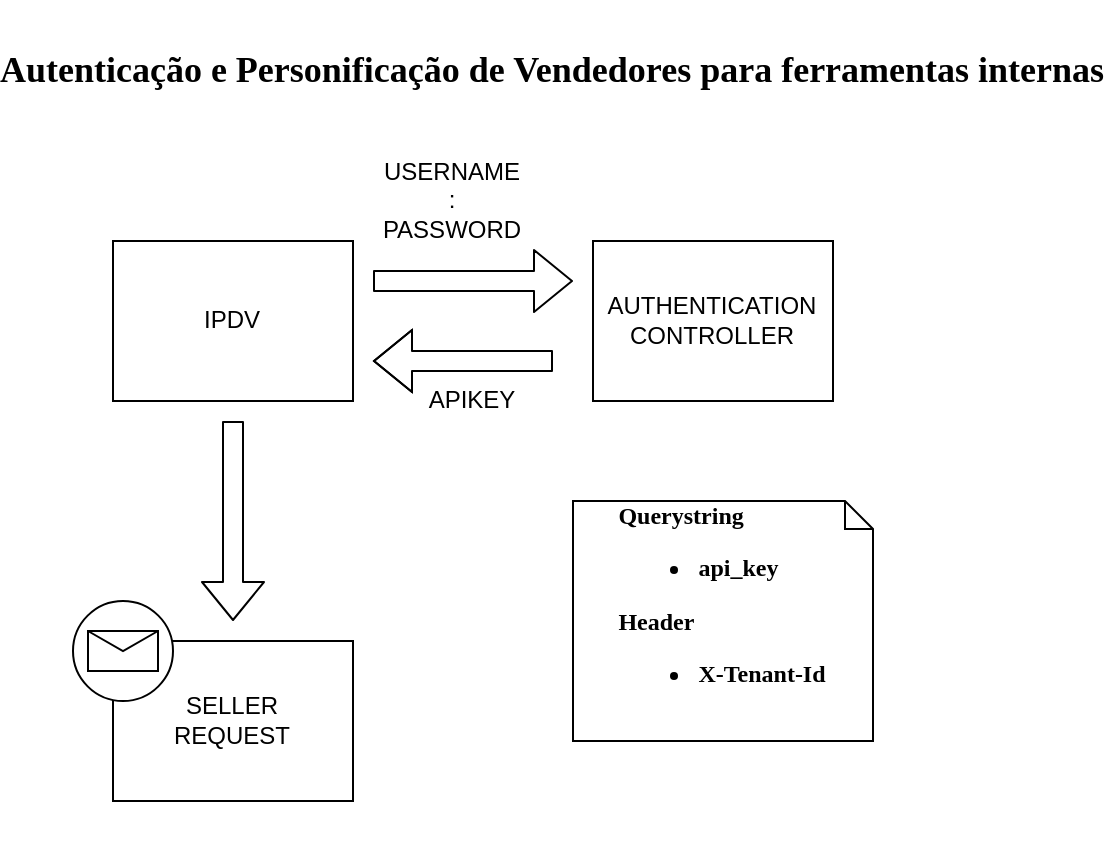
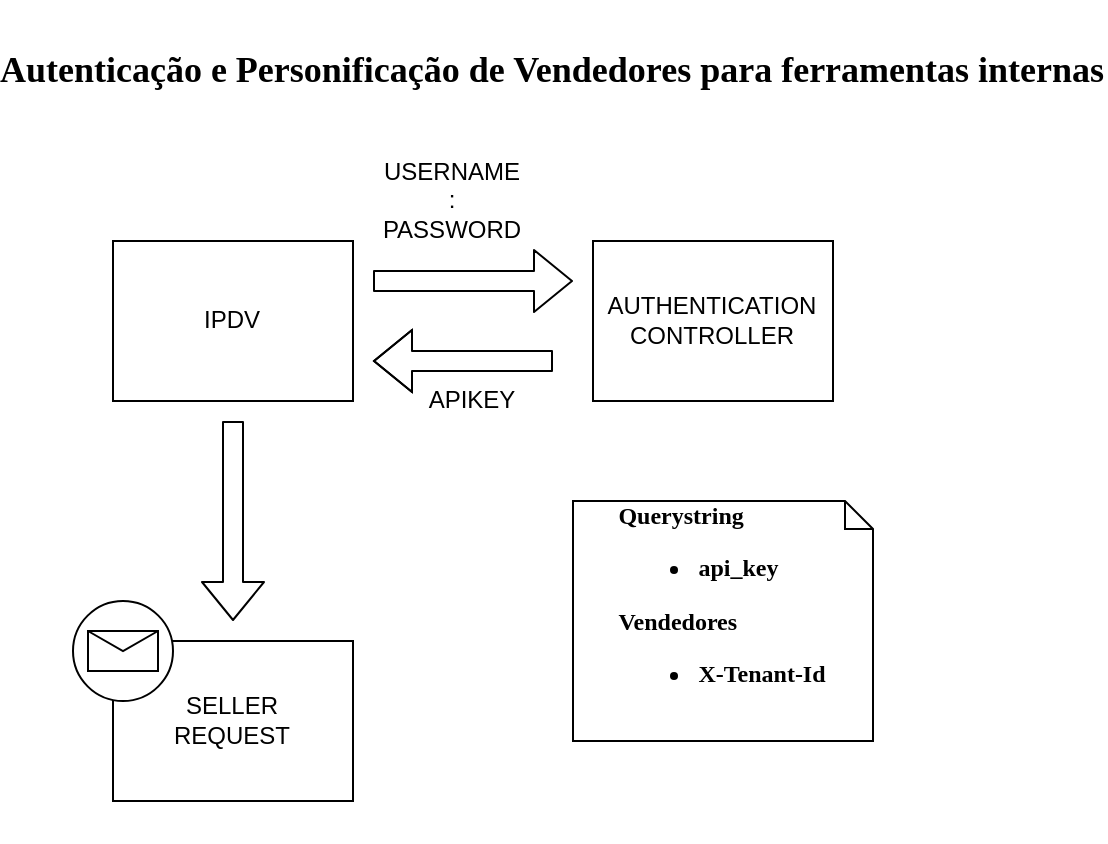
(723, 561) -> (723, 561)
